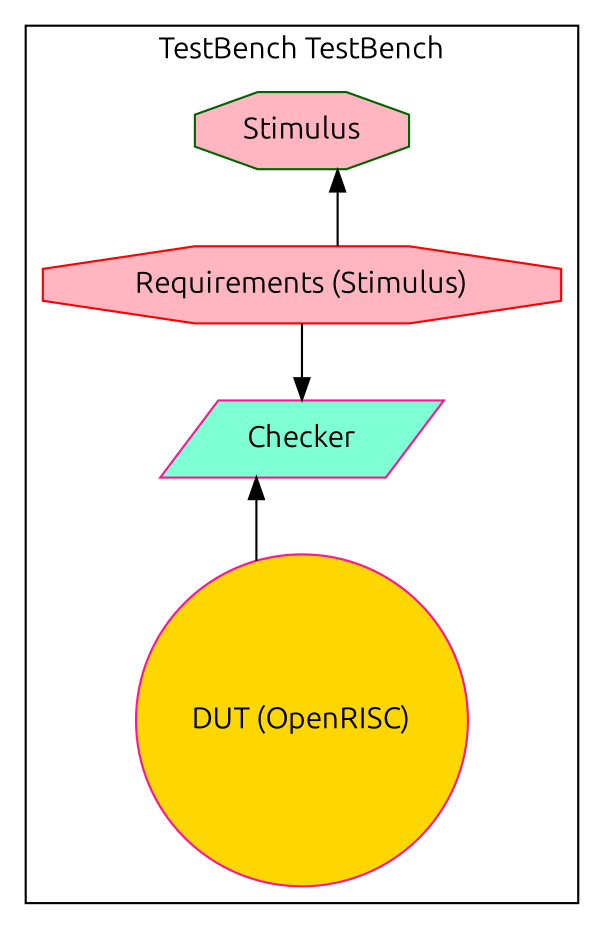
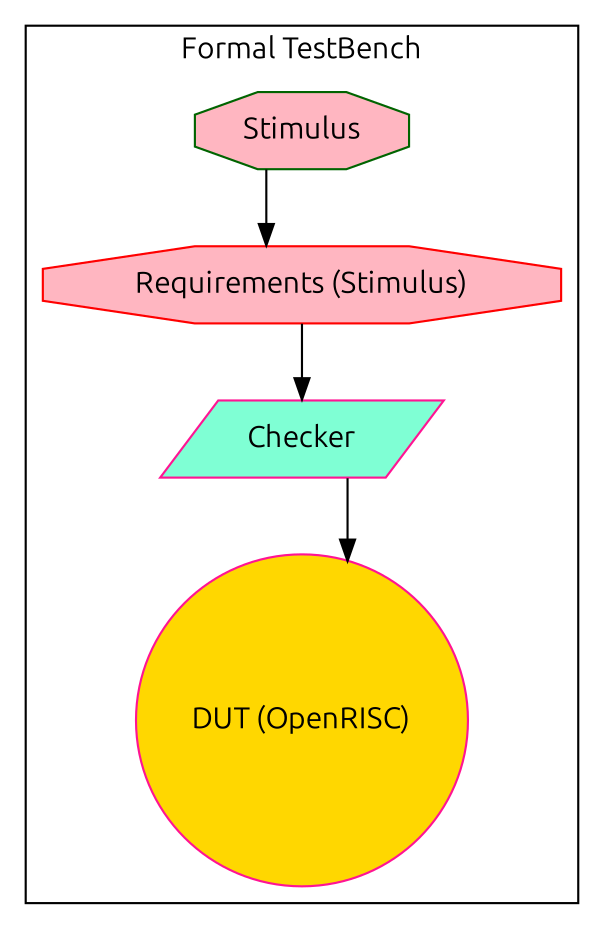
(302, 50) -> (302, 50)
(338, 219) -> (266, 197)
(256, 530) -> (348, 509)
